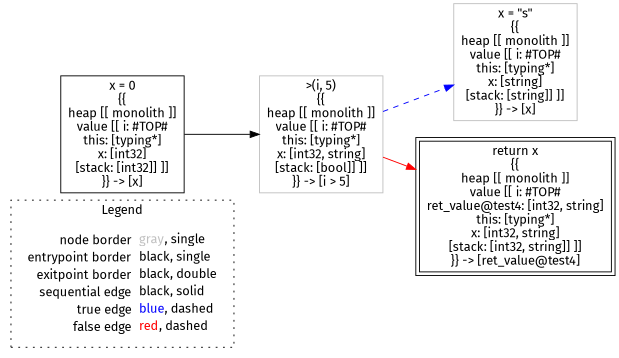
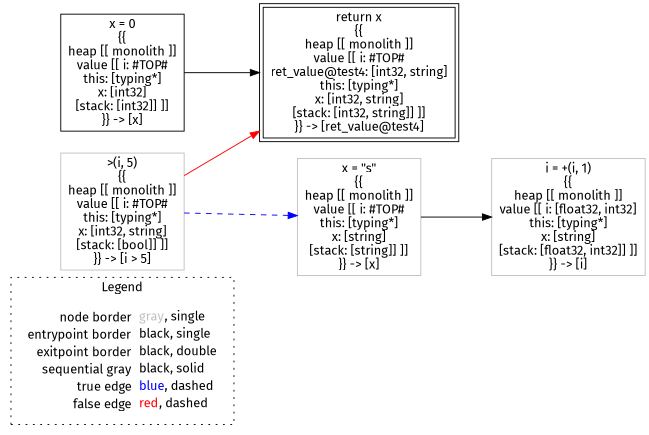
(217, 134) -> (217, 73)
none -> (568, 217)
(87, 292) -> (89, 370)
